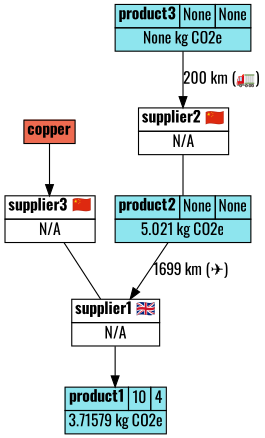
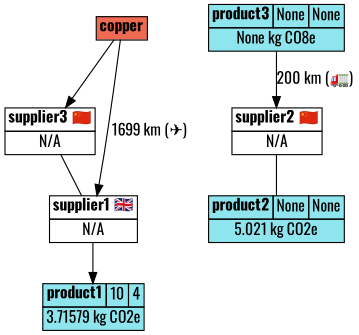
(183, 39) -> (276, 39)
(152, 266) -> (110, 112)
